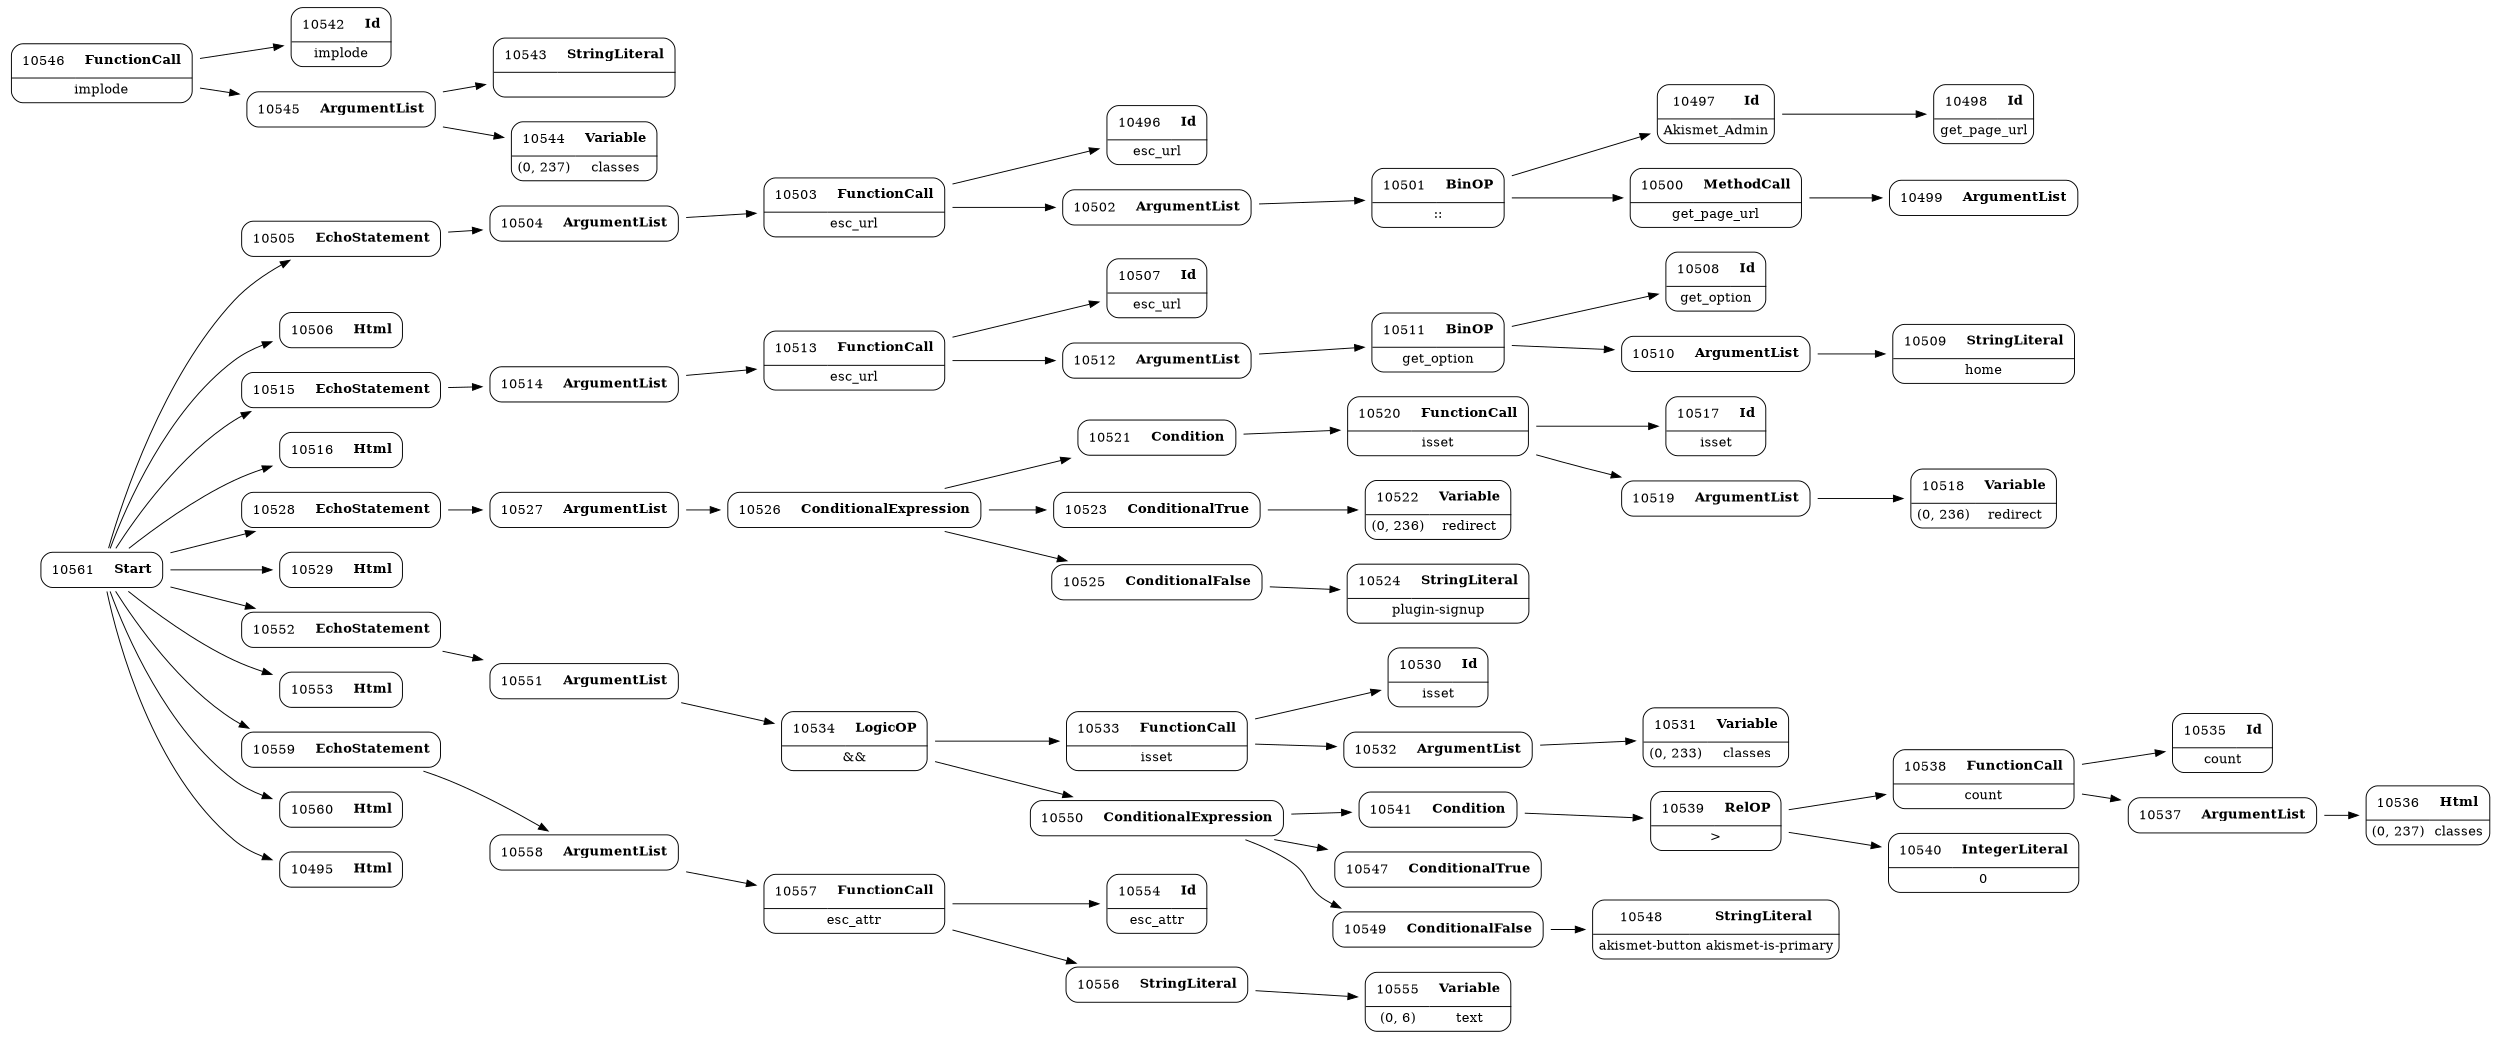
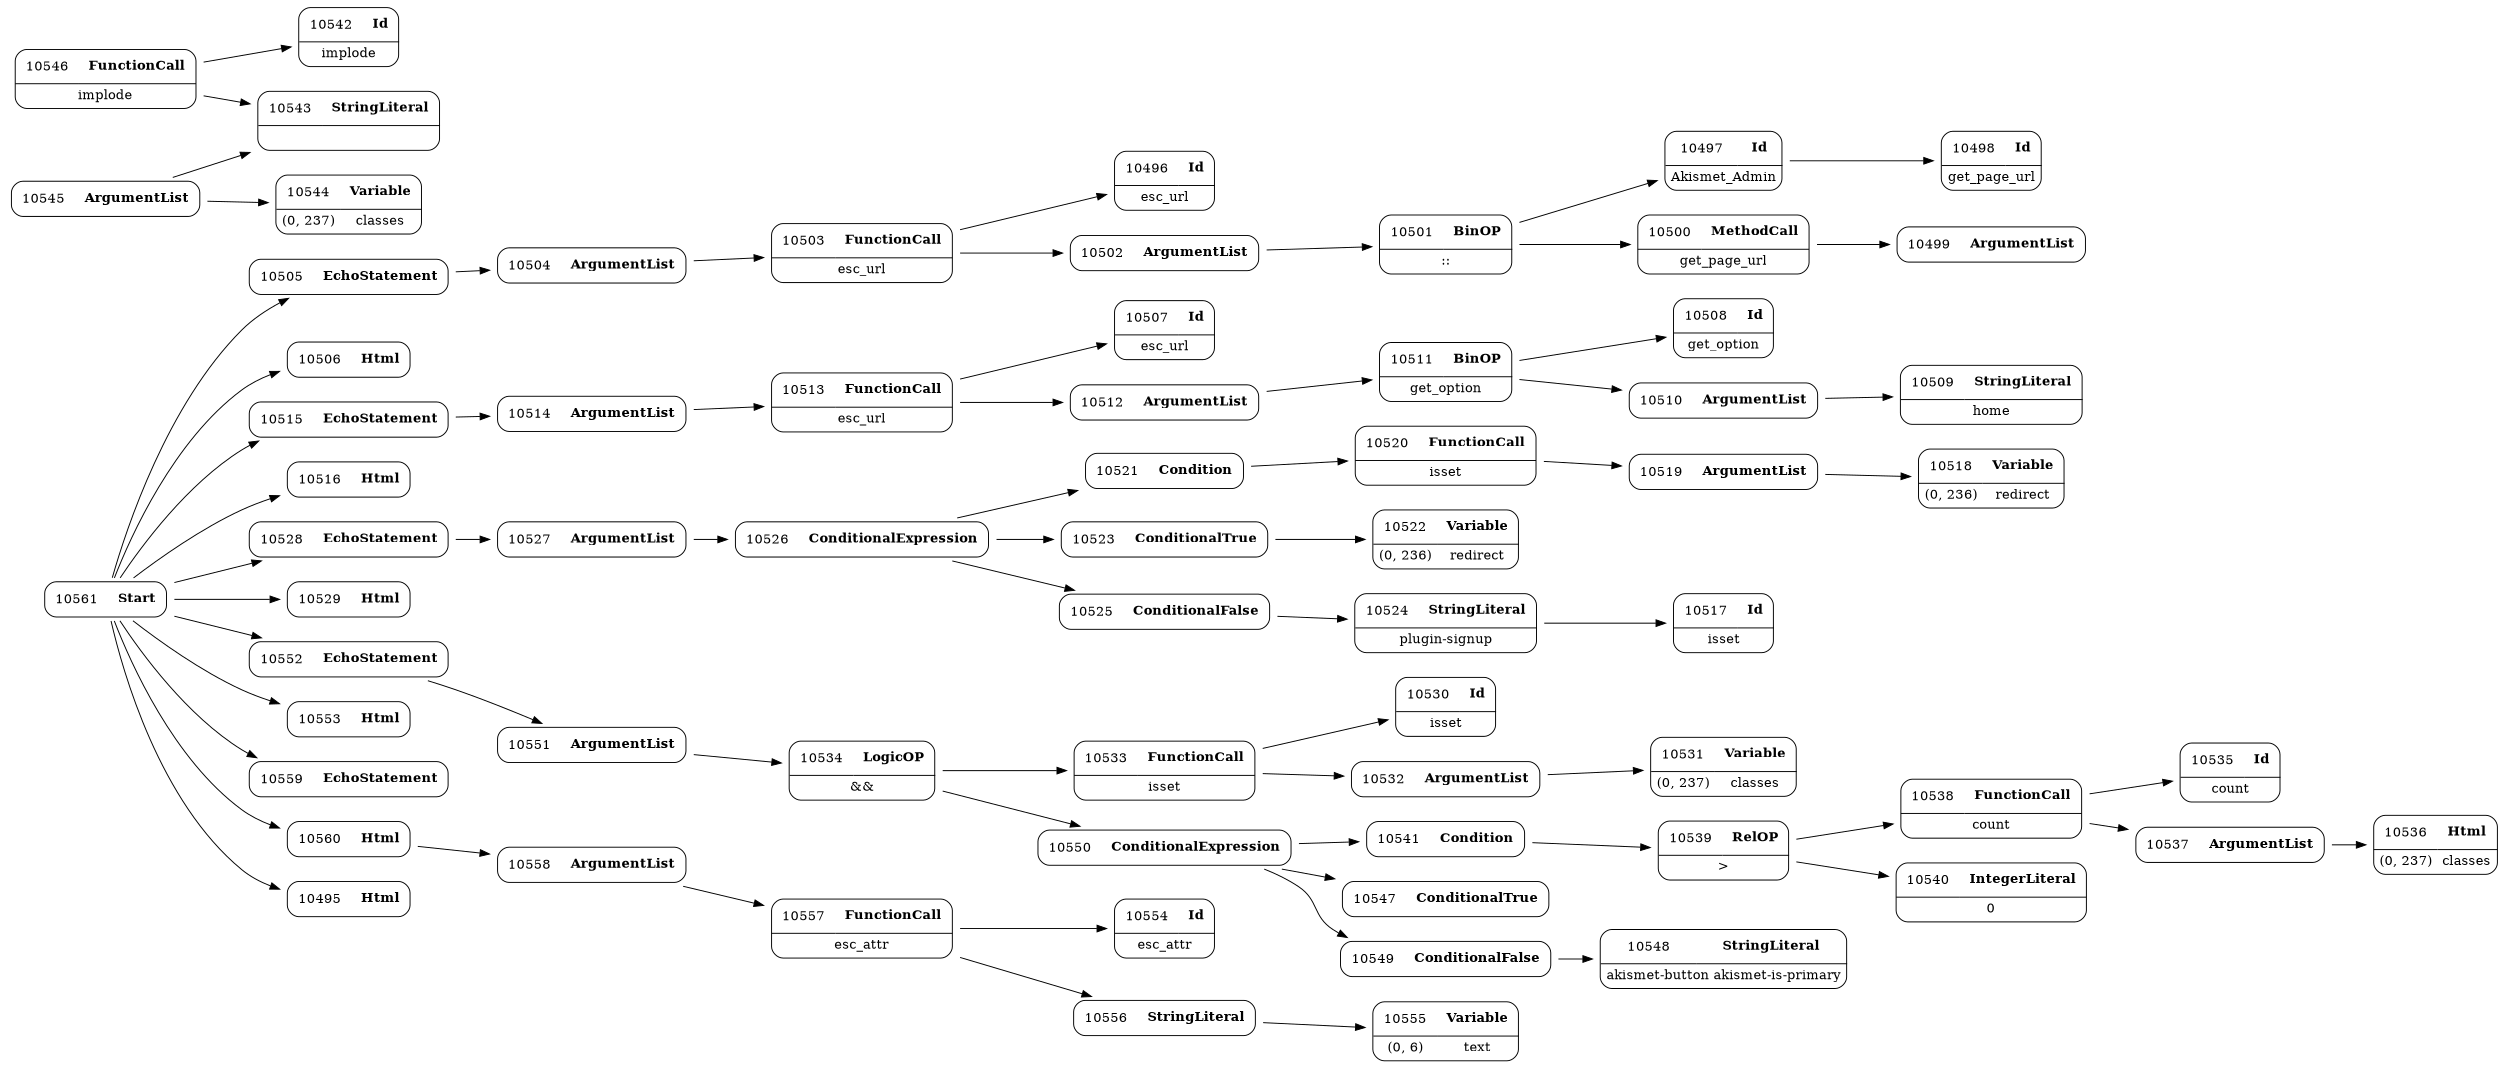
(215, 90) -> (222, 99)
(1592, 426) -> (1600, 623)
(1676, 754) -> (1683, 783)
(483, 796) -> (449, 850)
